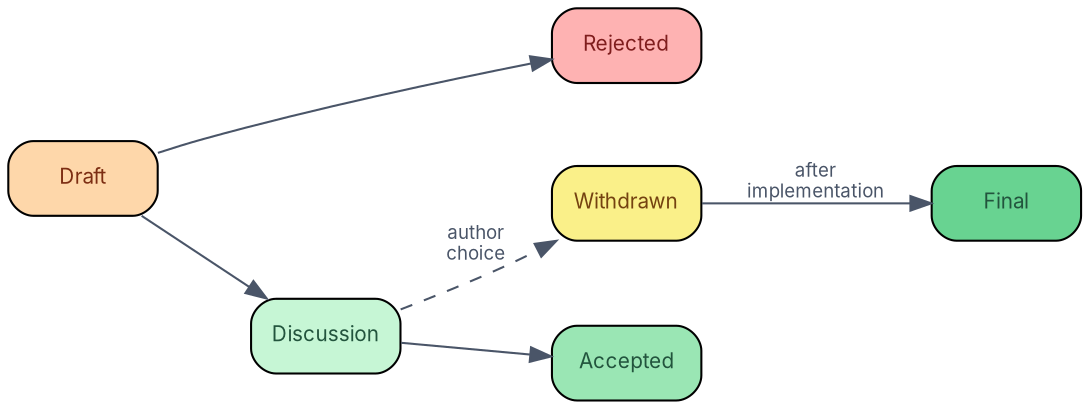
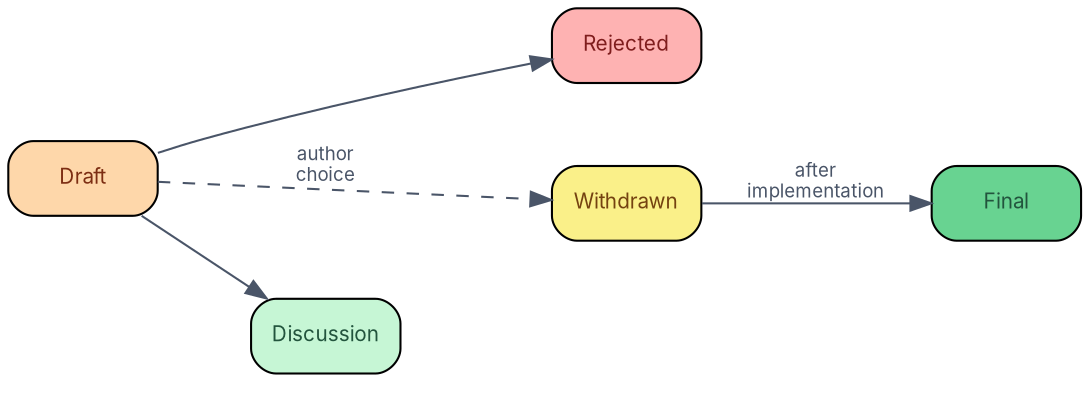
(470, 282) -> (344, 190)
(627, 363) -> none
